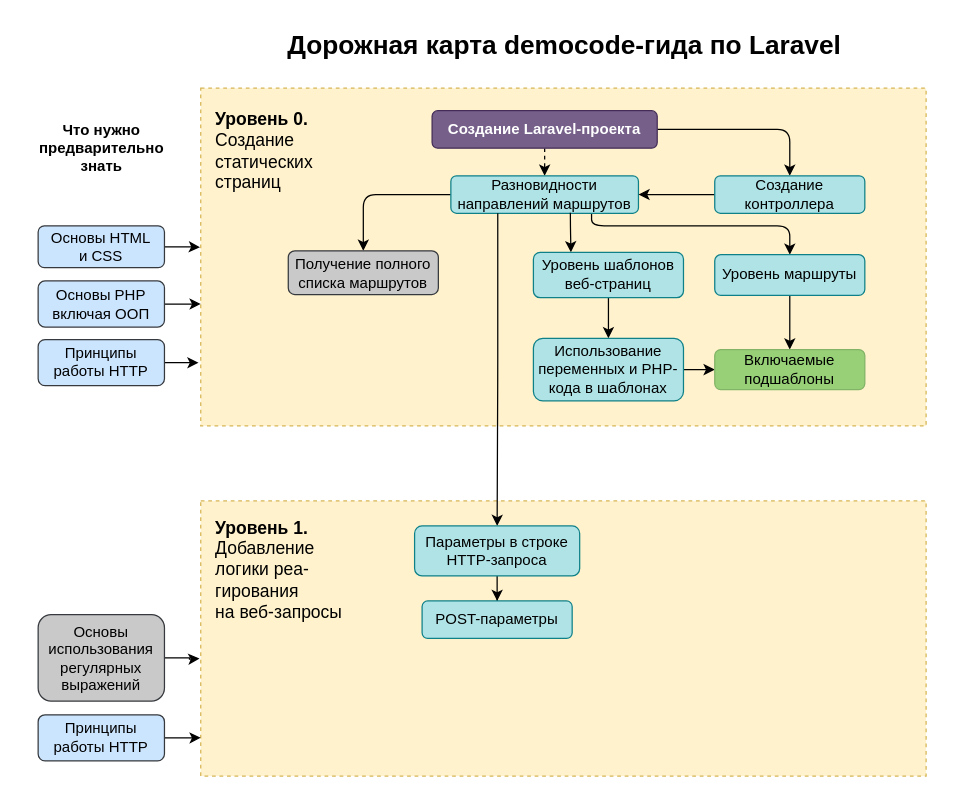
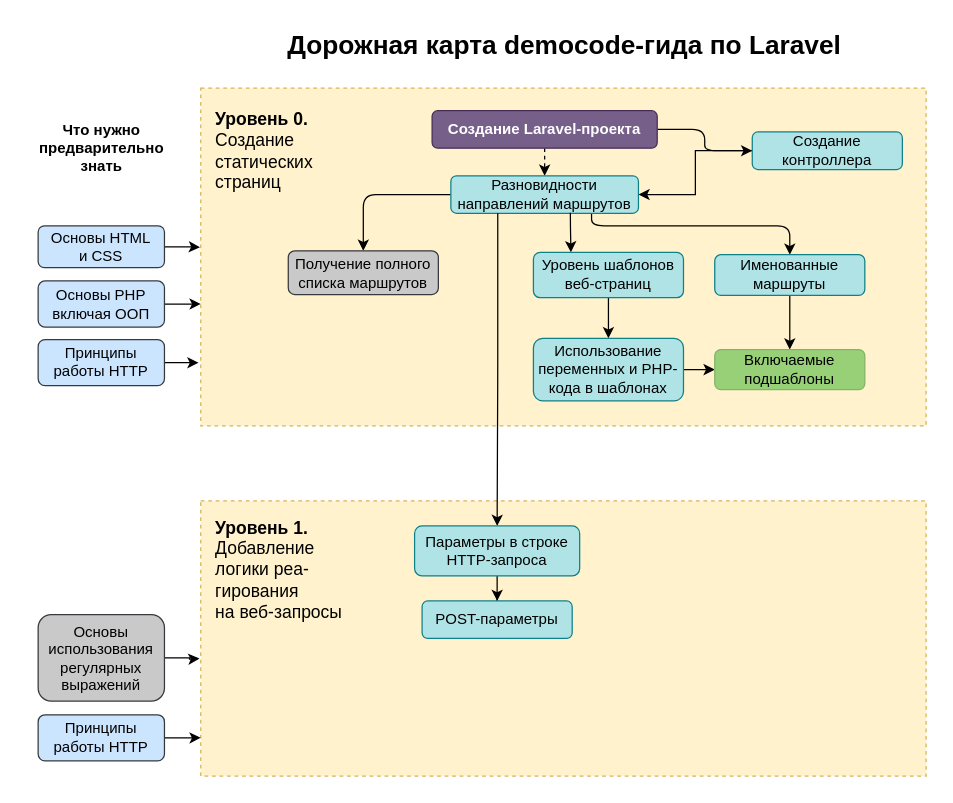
(789, 194) -> (827, 151)
(789, 274) -> (789, 274)
